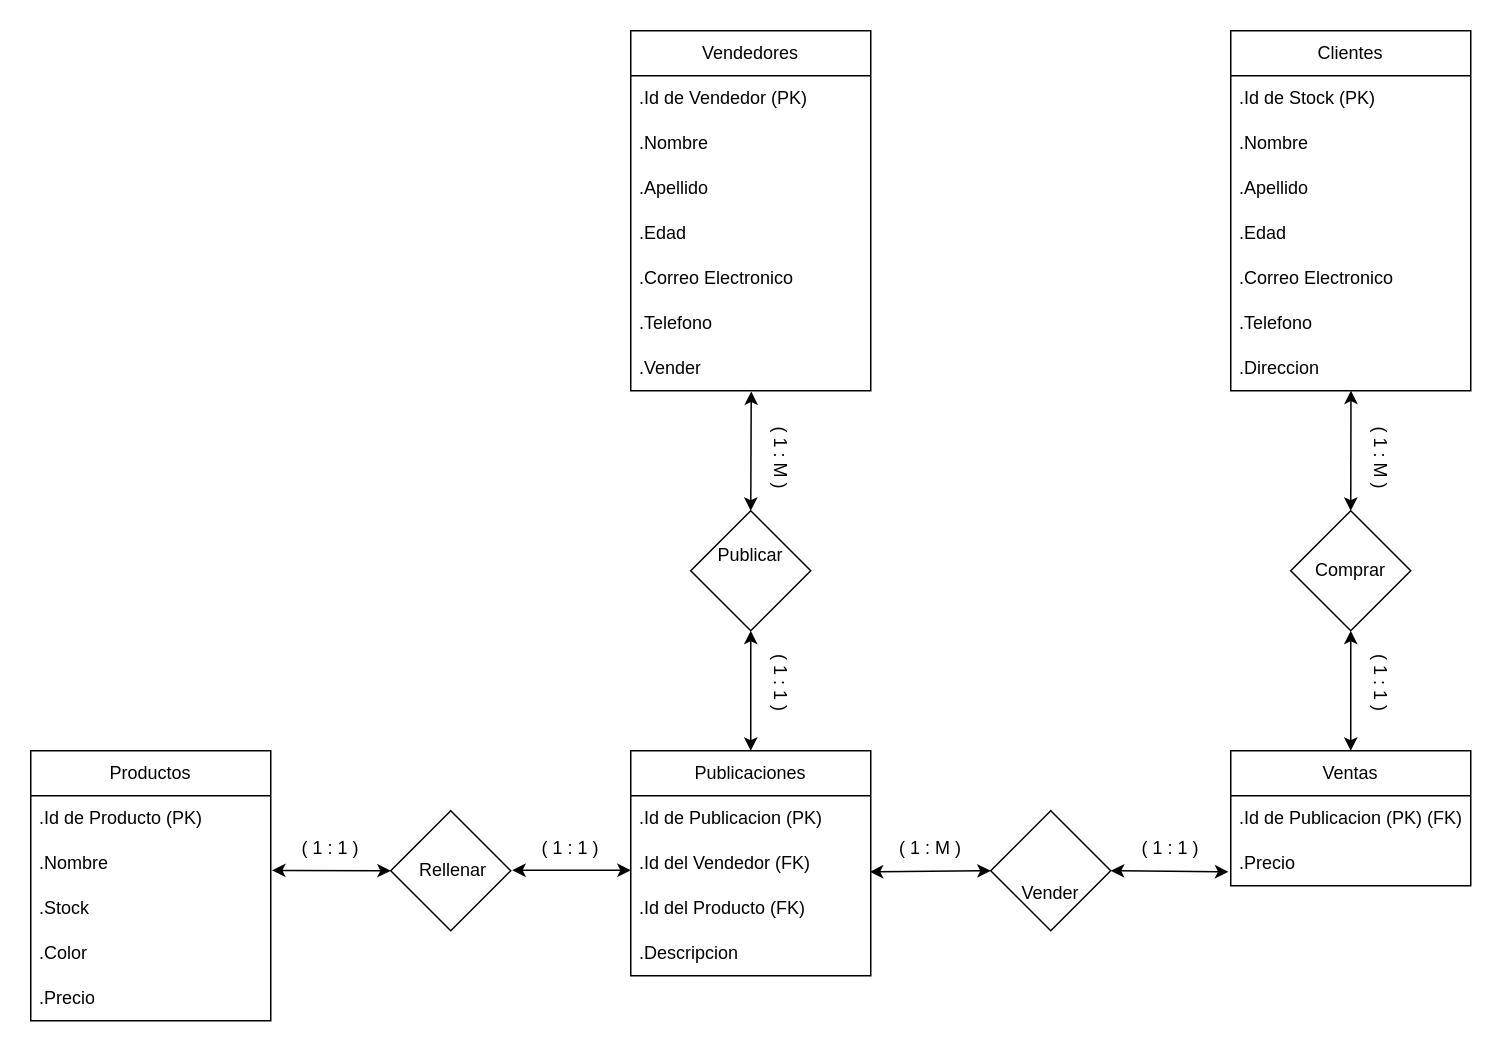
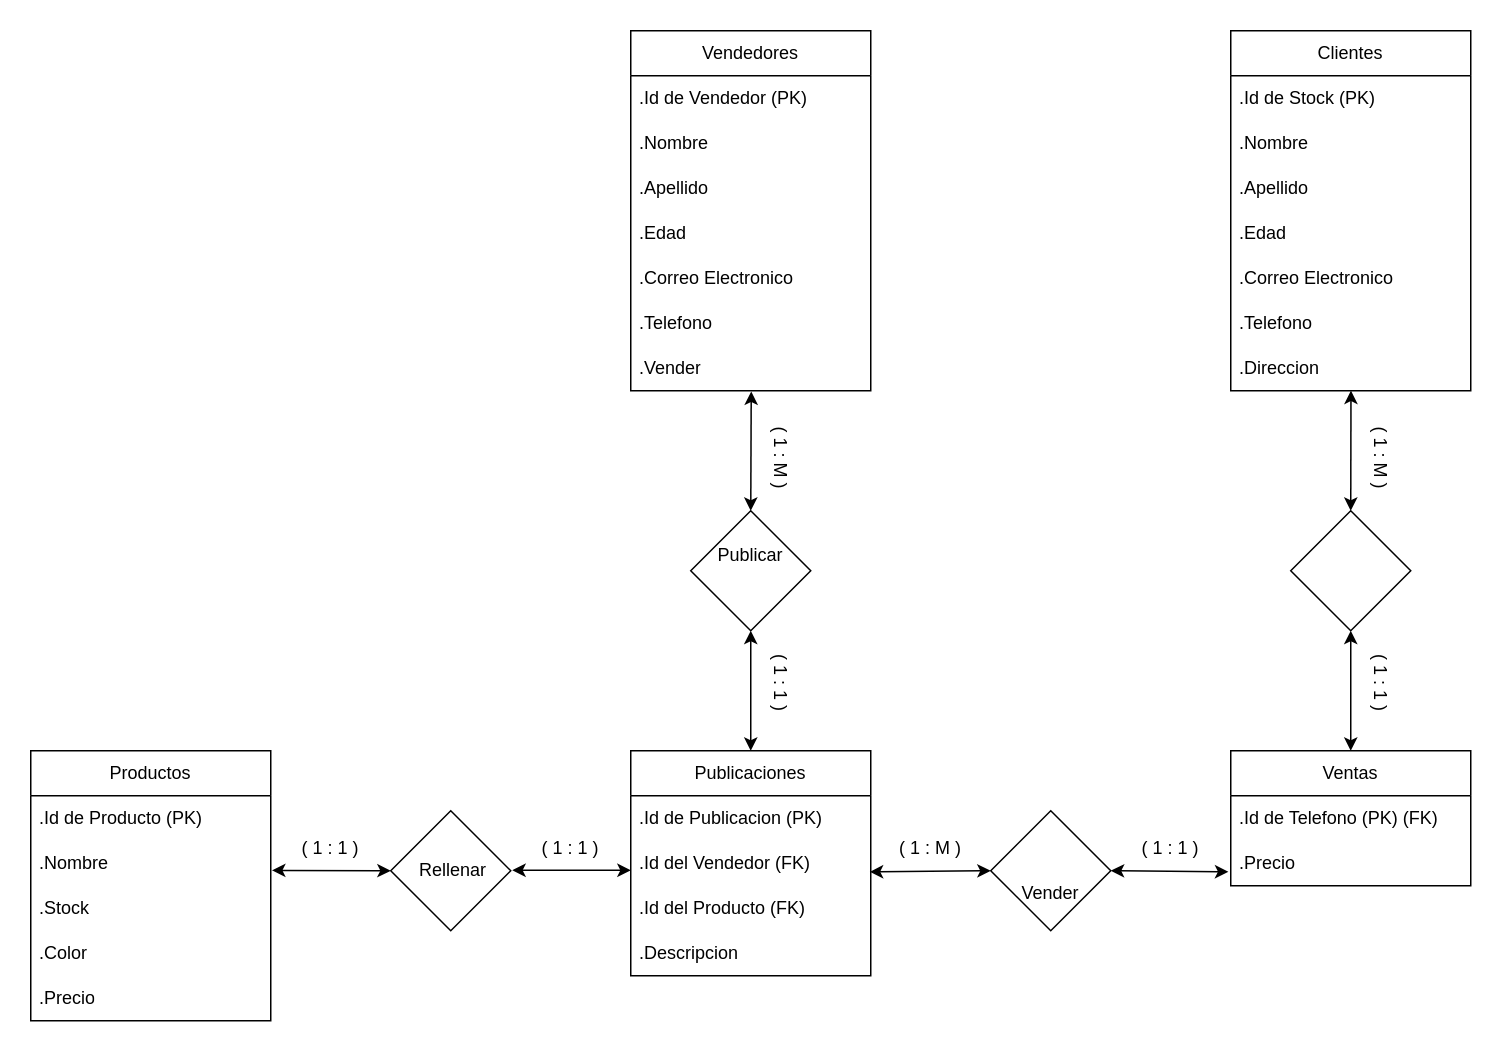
(1351, 571) -> none
(1352, 818) -> (1352, 818)
